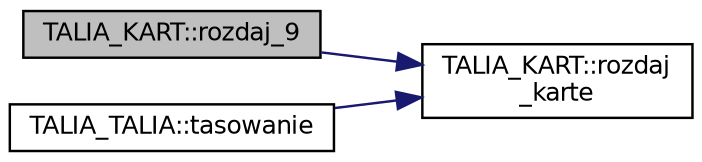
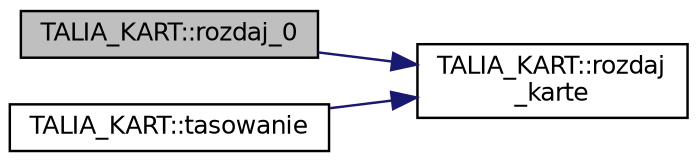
(172, 34) -> (169, 34)
(172, 128) -> (169, 128)
